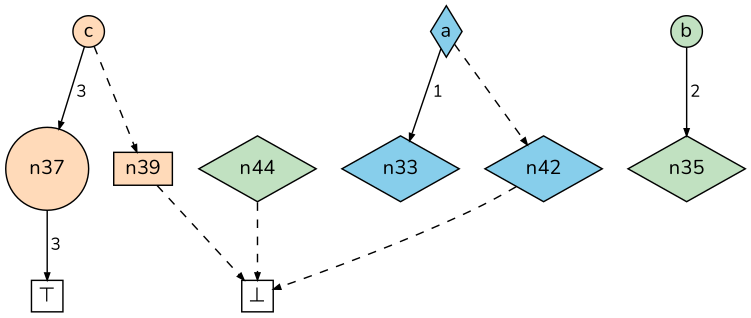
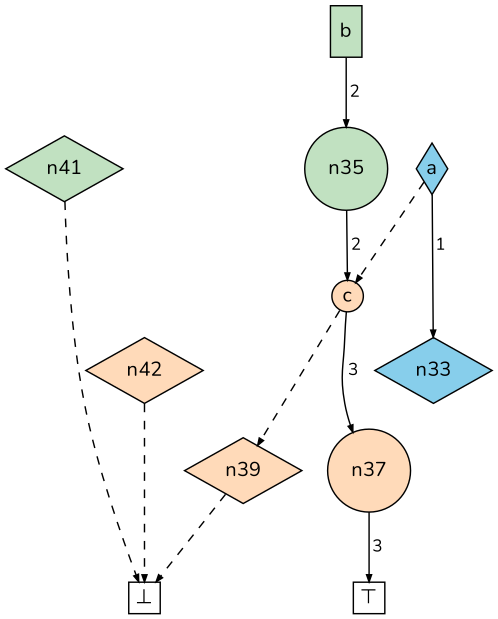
(687, 31) -> (346, 31)
(489, 92) -> (392, 229)
(143, 169) -> (243, 471)
(257, 169) -> (64, 169)
(544, 169) -> (144, 370)
(687, 169) -> (346, 169)
none -> (347, 241)
